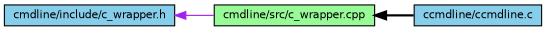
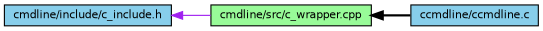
(90, 15) -> (88, 15)
